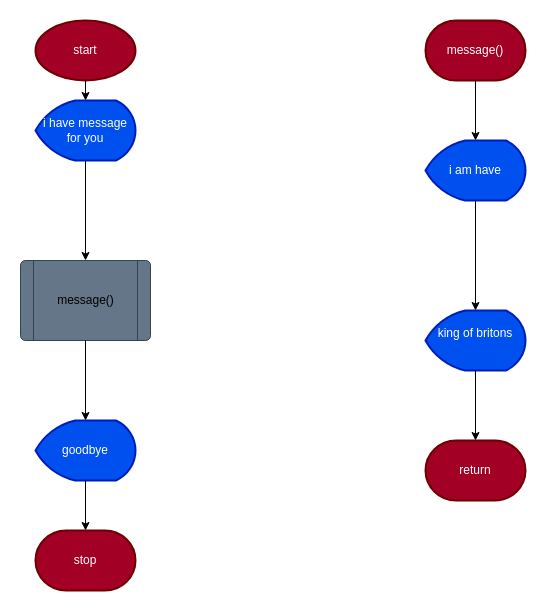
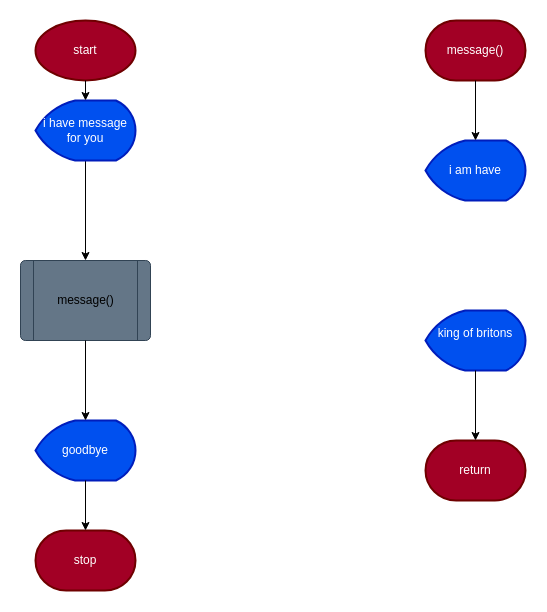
(476, 252) -> none
